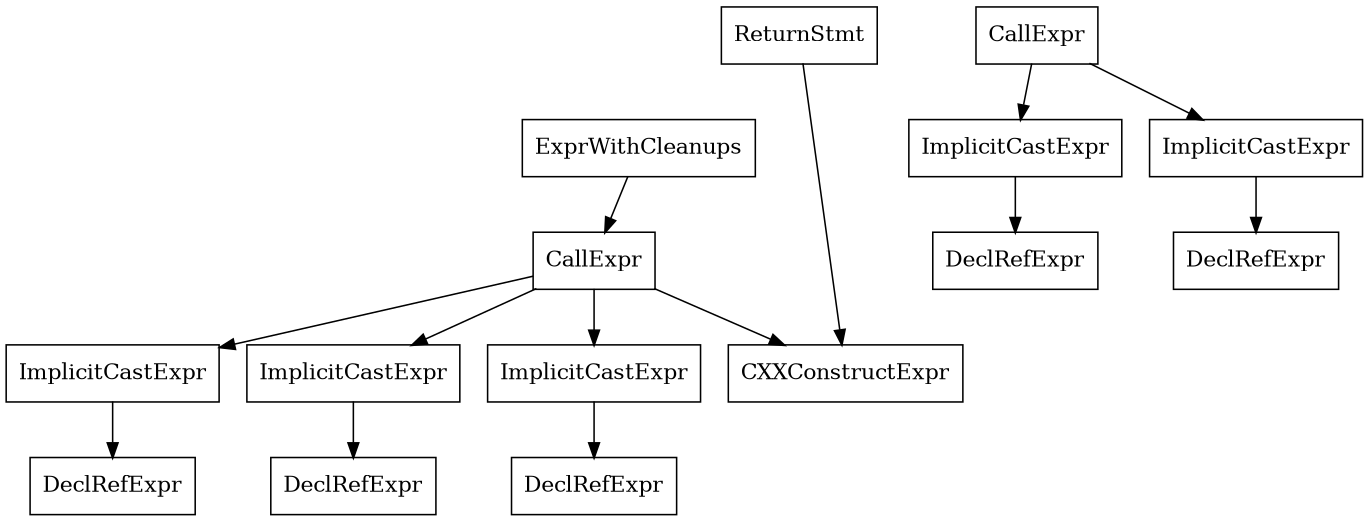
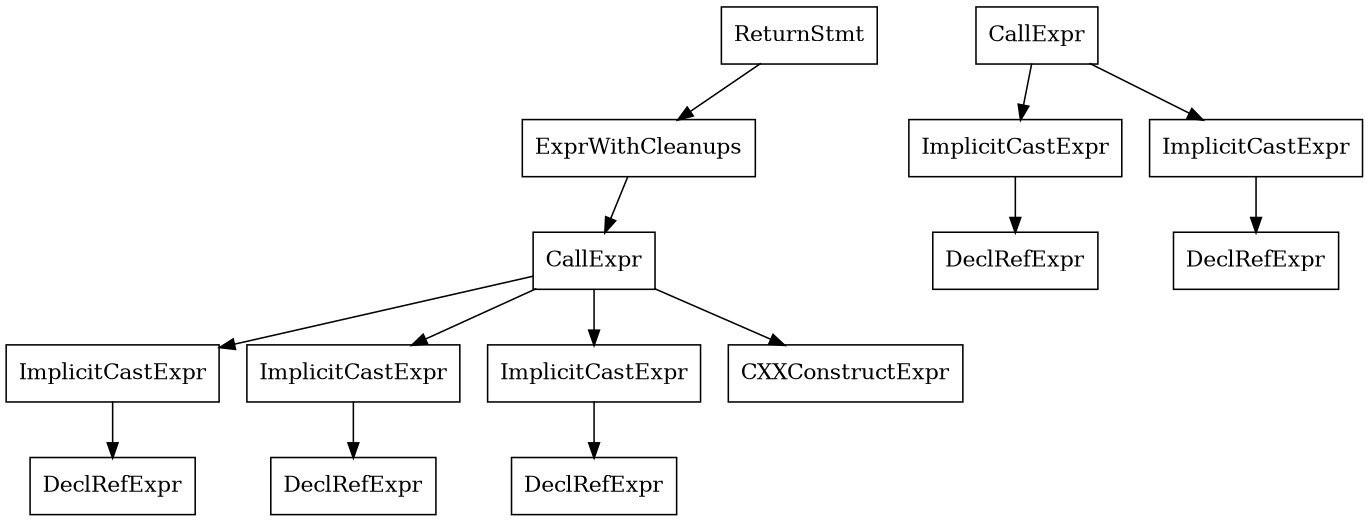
(821, 197) -> (726, 87)
